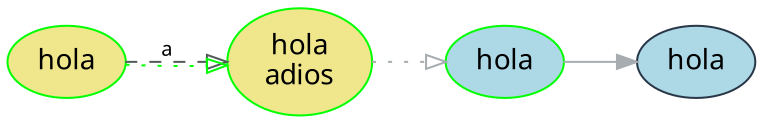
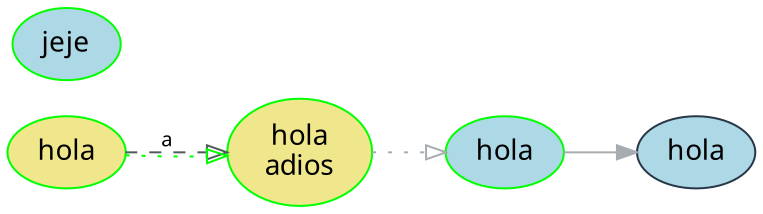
none -> (67, 44)
